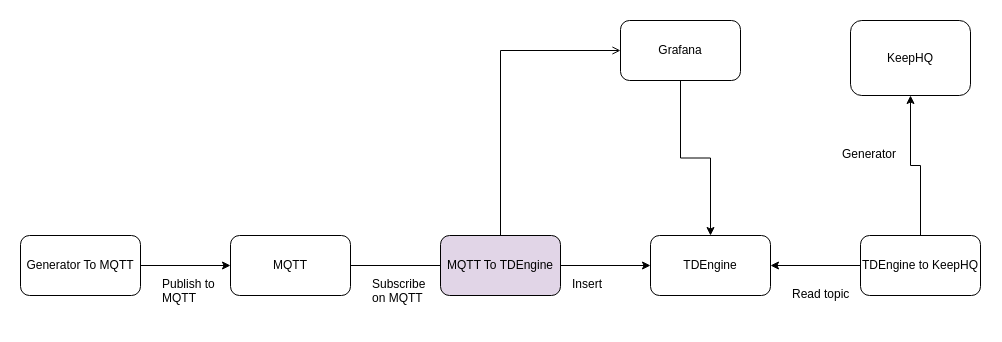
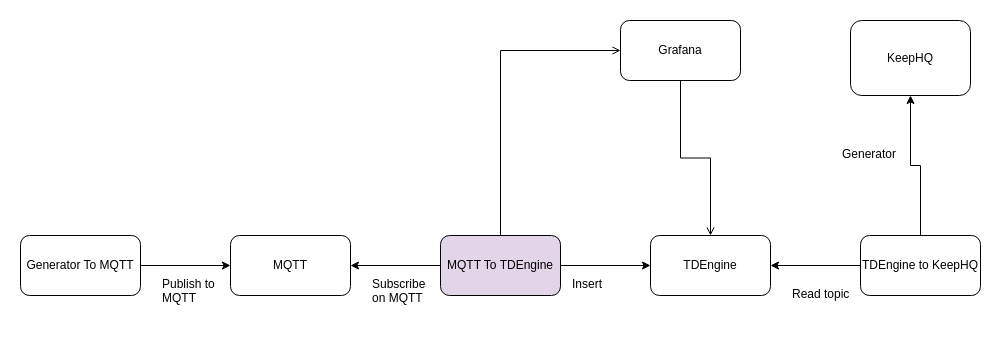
(711, 227) -> (711, 229)
(357, 266) -> (359, 266)
